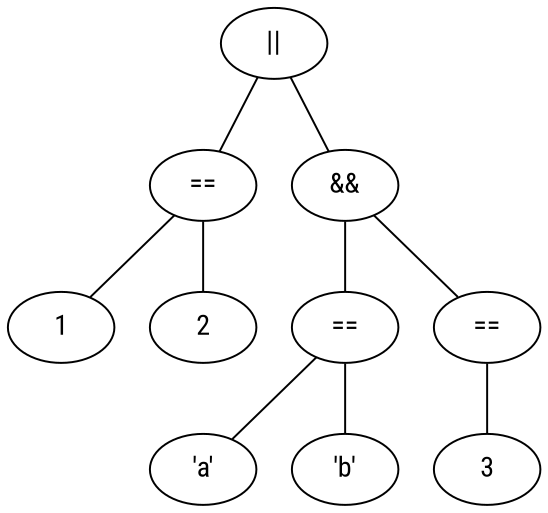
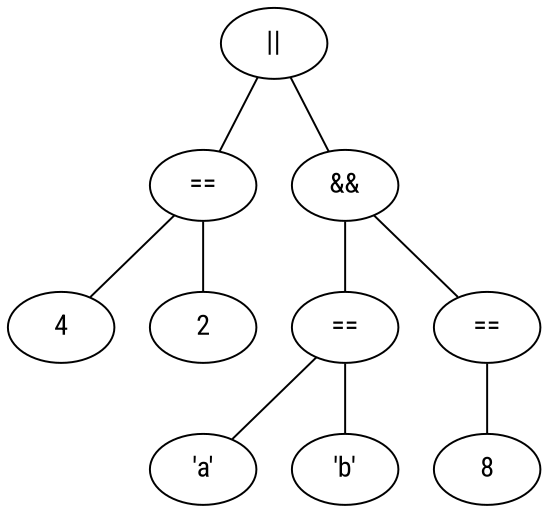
(61, 327) -> (61, 327)
(487, 469) -> (487, 469)
